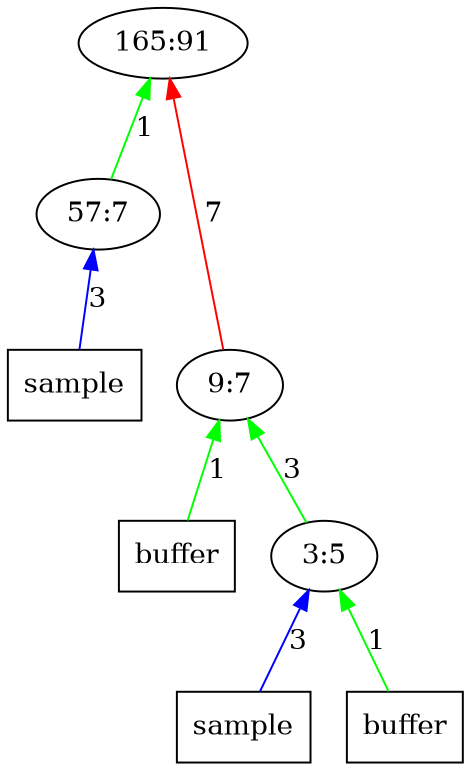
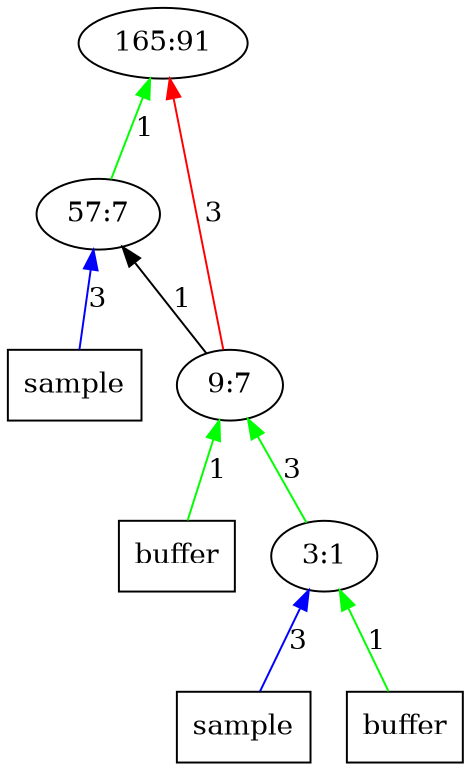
(214, 214) -> (214, 214)
none -> (171, 308)
(324, 556) -> (324, 556)
